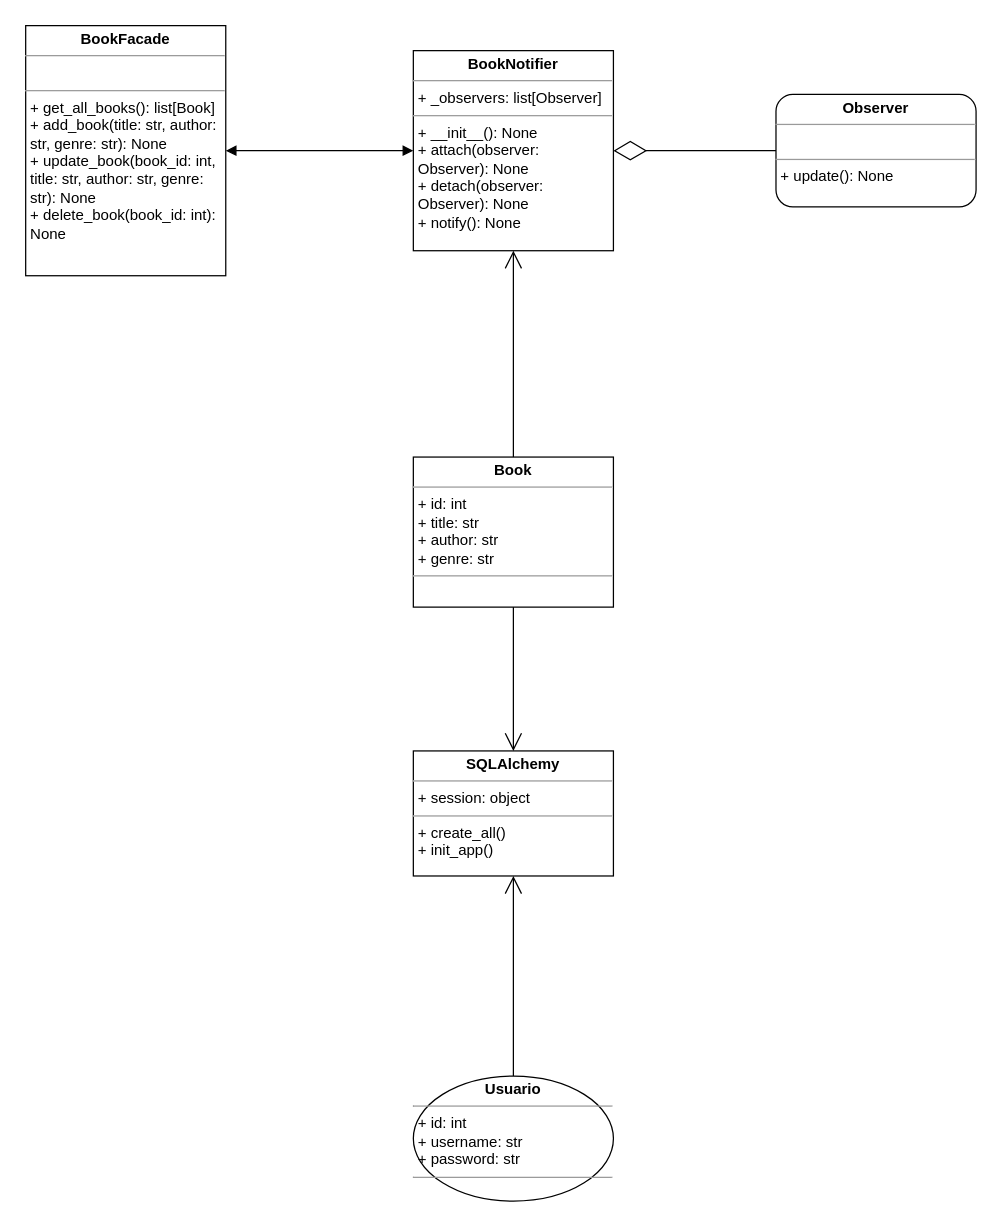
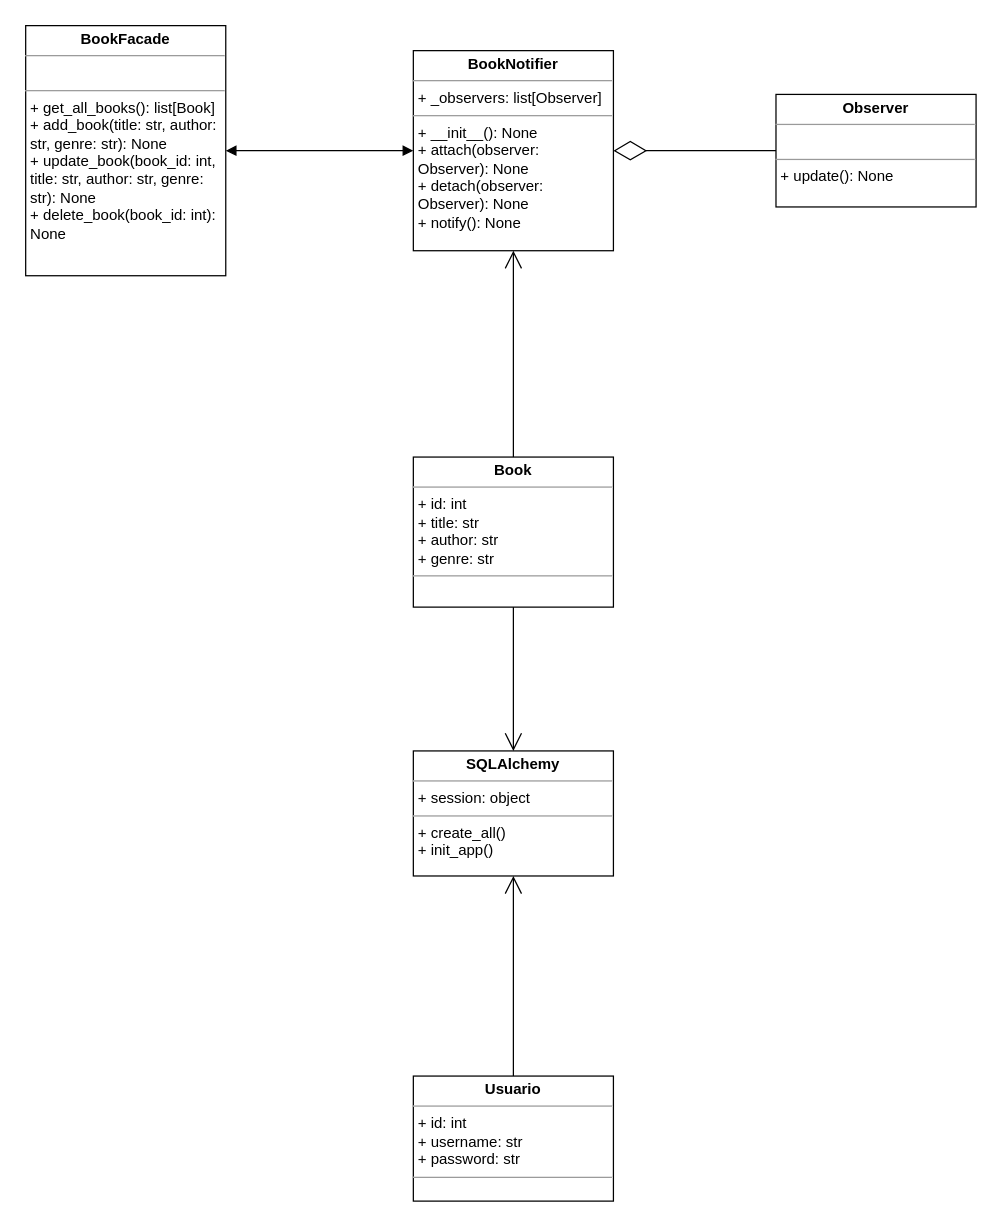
(876, 151) -> (876, 151)
(513, 1138) -> (513, 1138)
